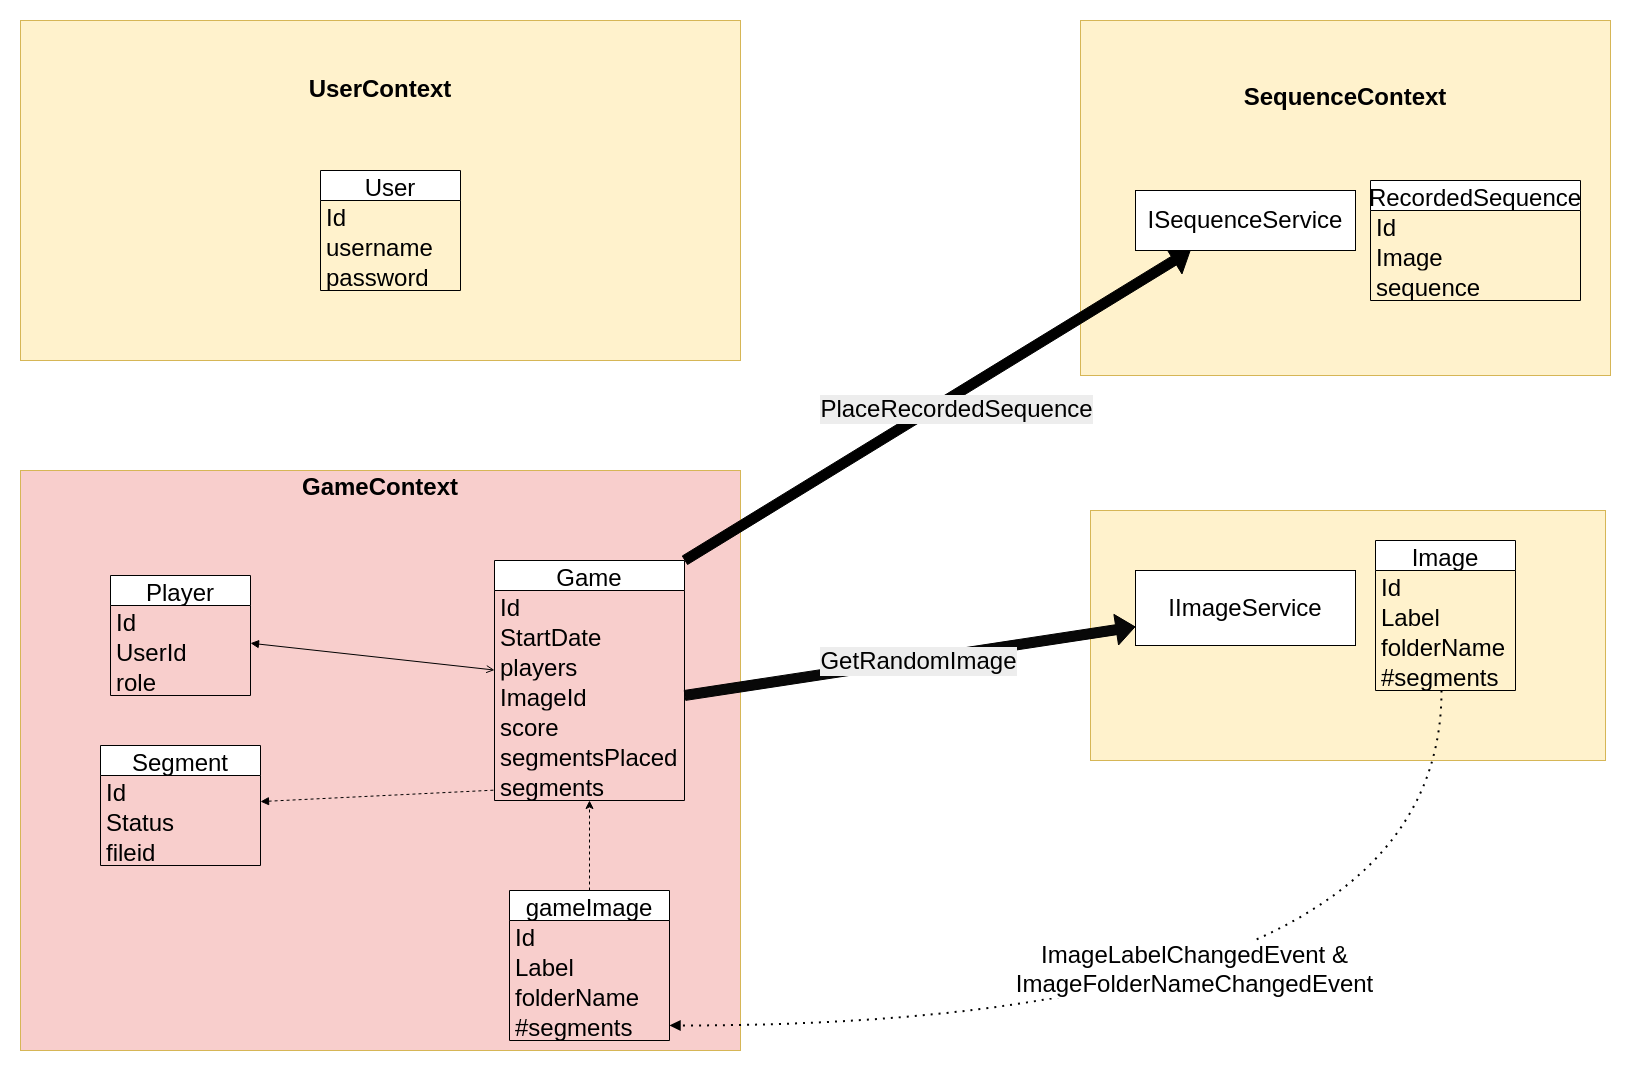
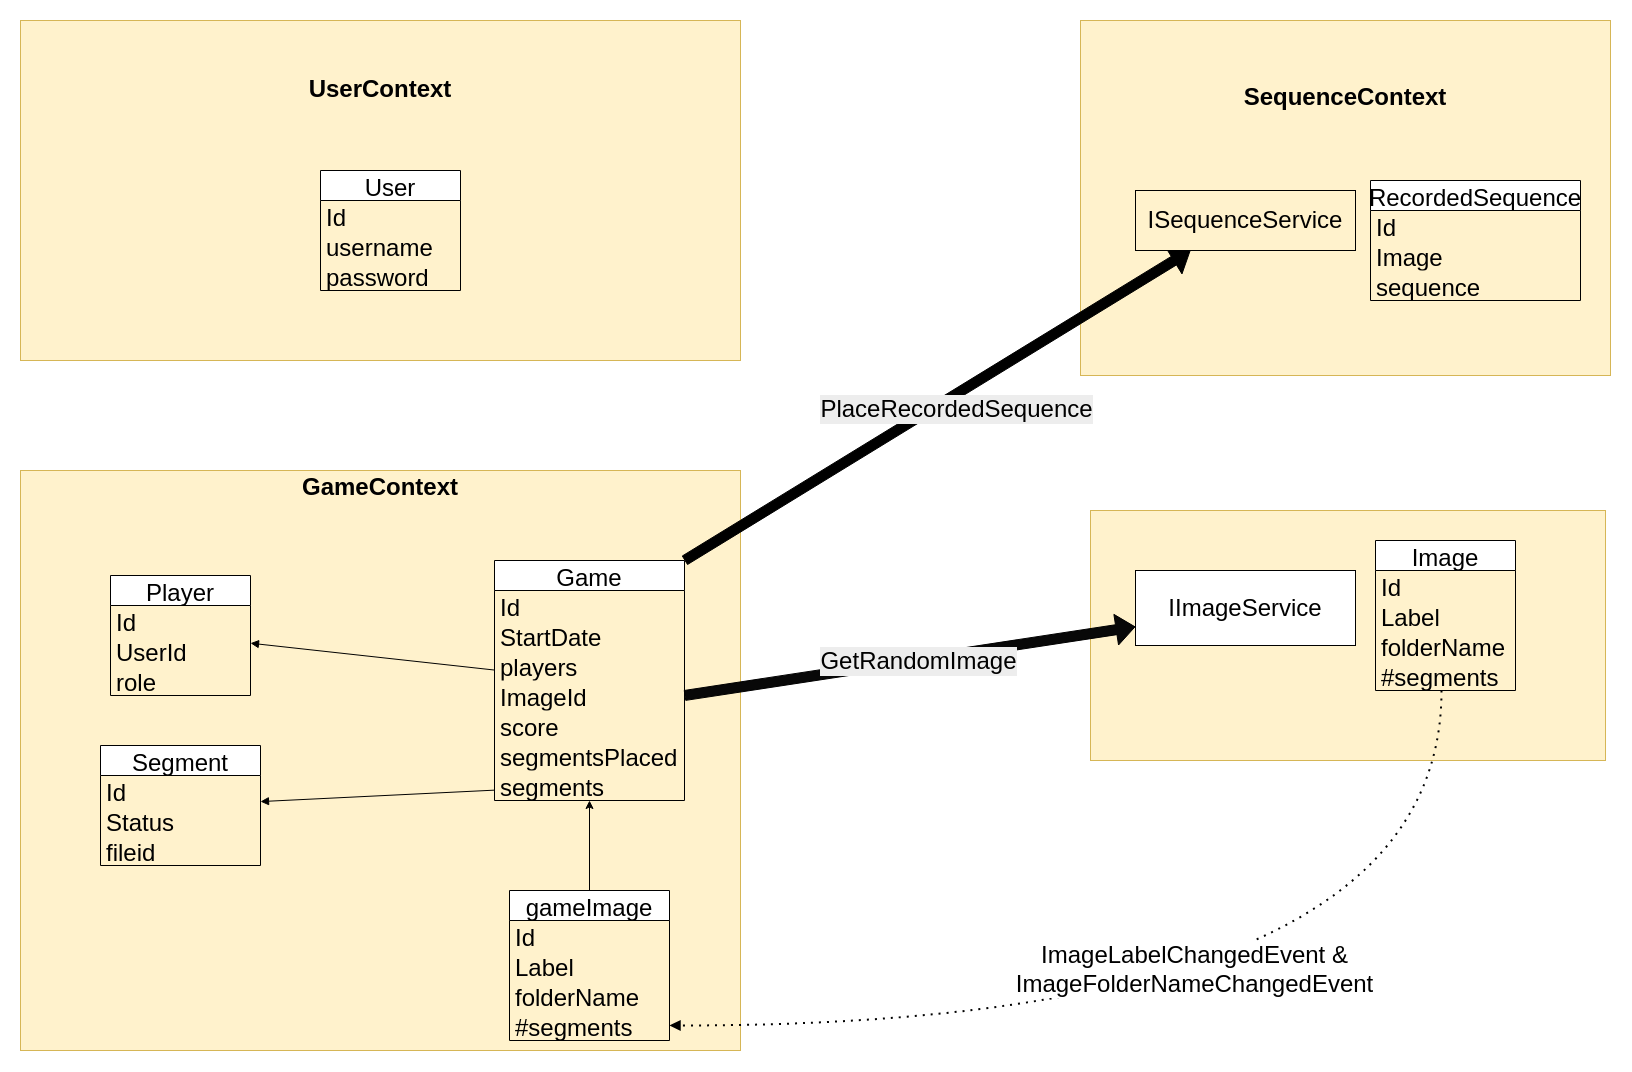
(1246, 221) -> (1246, 221)
(488, 669) -> (488, 669)
(381, 761) -> (381, 761)
(381, 796) -> (381, 796)
(590, 848) -> (590, 848)
